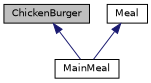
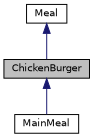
(104, 45) -> (47, 46)
